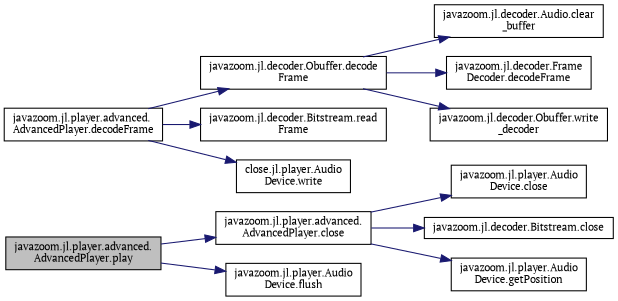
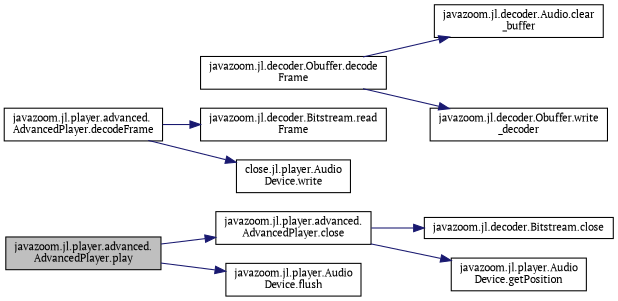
(519, 73) -> none
(183, 100) -> none
(519, 182) -> none
